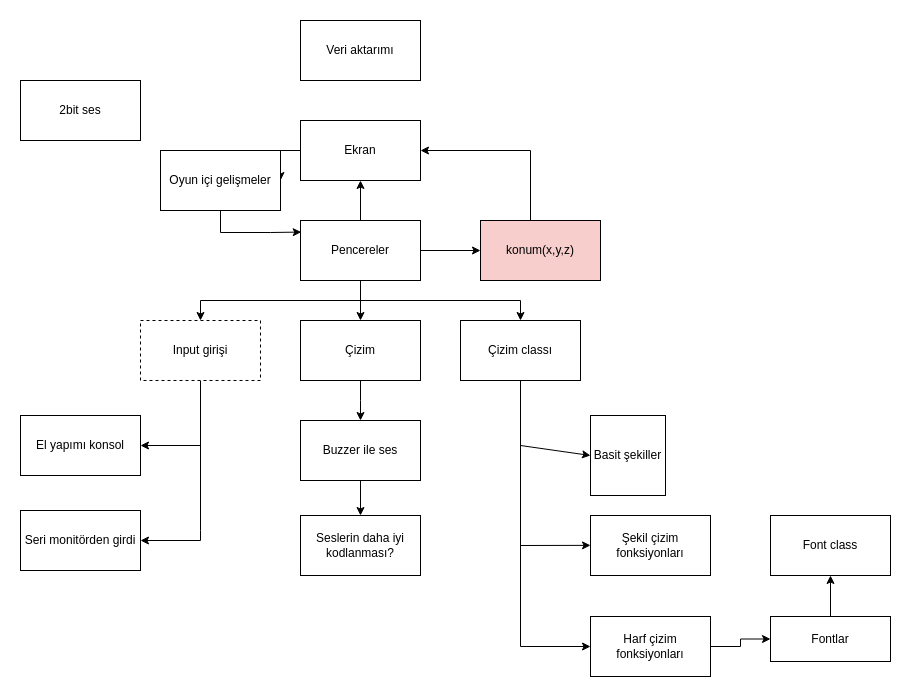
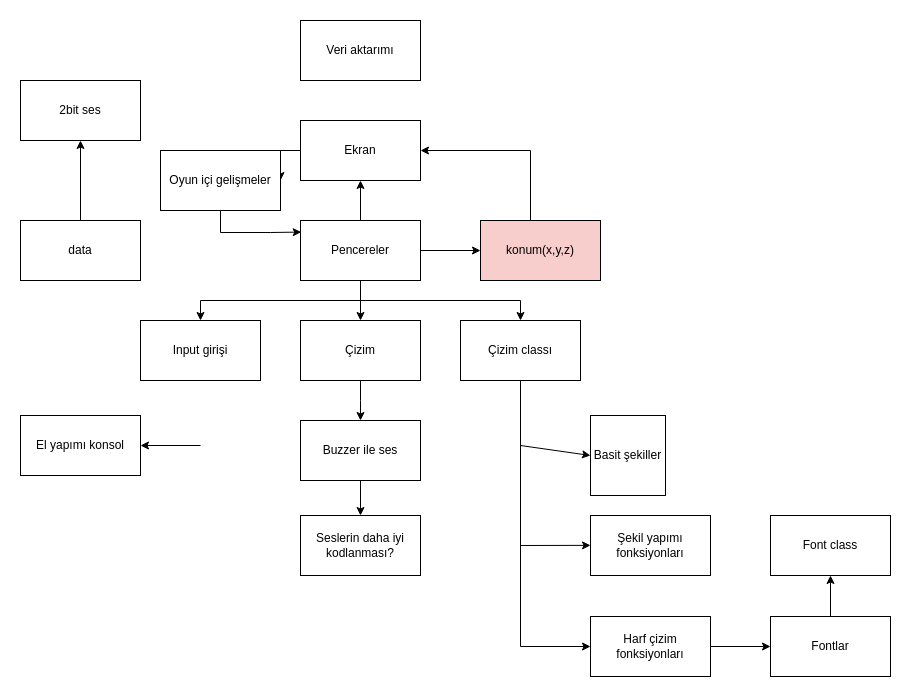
none -> (81, 184)
none -> (81, 251)
(201, 351) -> (201, 351)
(201, 487) -> none
(81, 541) -> none
(651, 546) -> (651, 546)
(831, 639) -> (831, 647)
